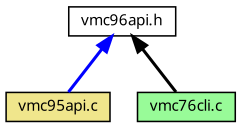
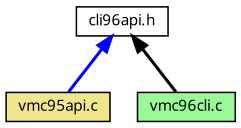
(122, 21) -> (122, 21)
(186, 107) -> (186, 107)
